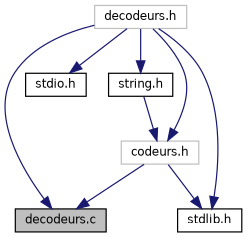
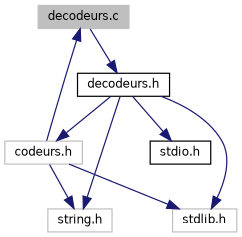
(141, 17) -> (124, 85)
(141, 85) -> (80, 220)
(7, 93) -> (100, 46)
(149, 113) -> (59, 181)
(61, 220) -> (84, 17)
(210, 220) -> (205, 220)
